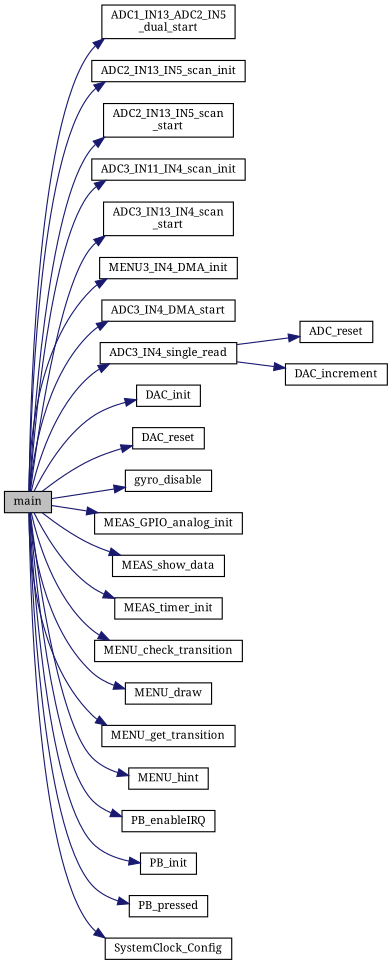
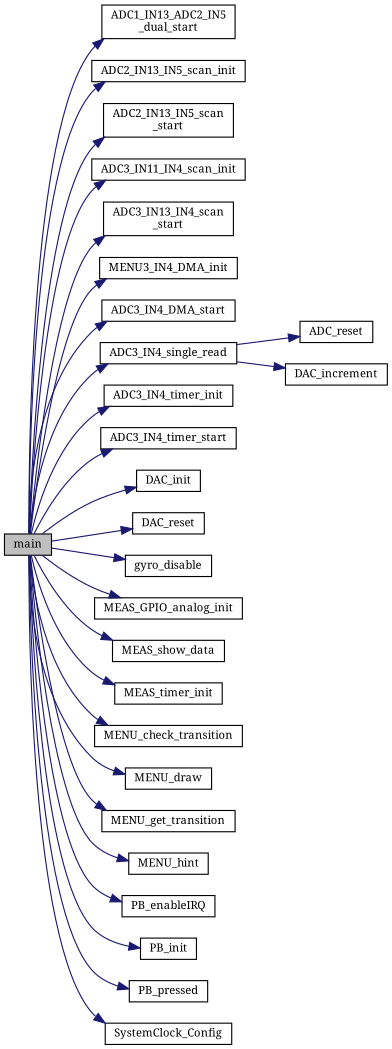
none -> (168, 396)
none -> (168, 438)
